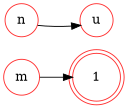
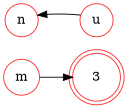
(55, 26) -> (64, 14)
(97, 77) -> (97, 77)
